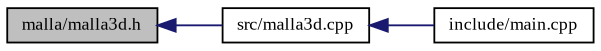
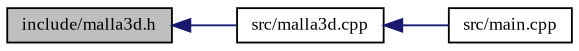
(82, 25) -> (90, 25)
(514, 25) -> (510, 25)
